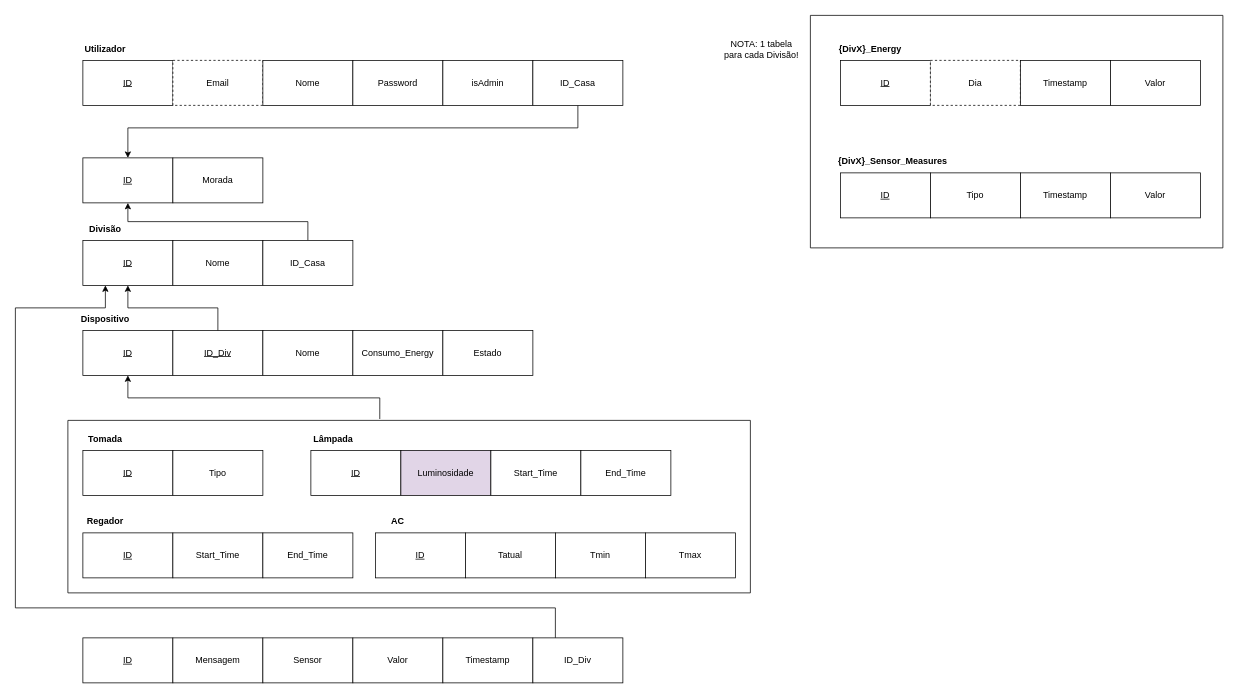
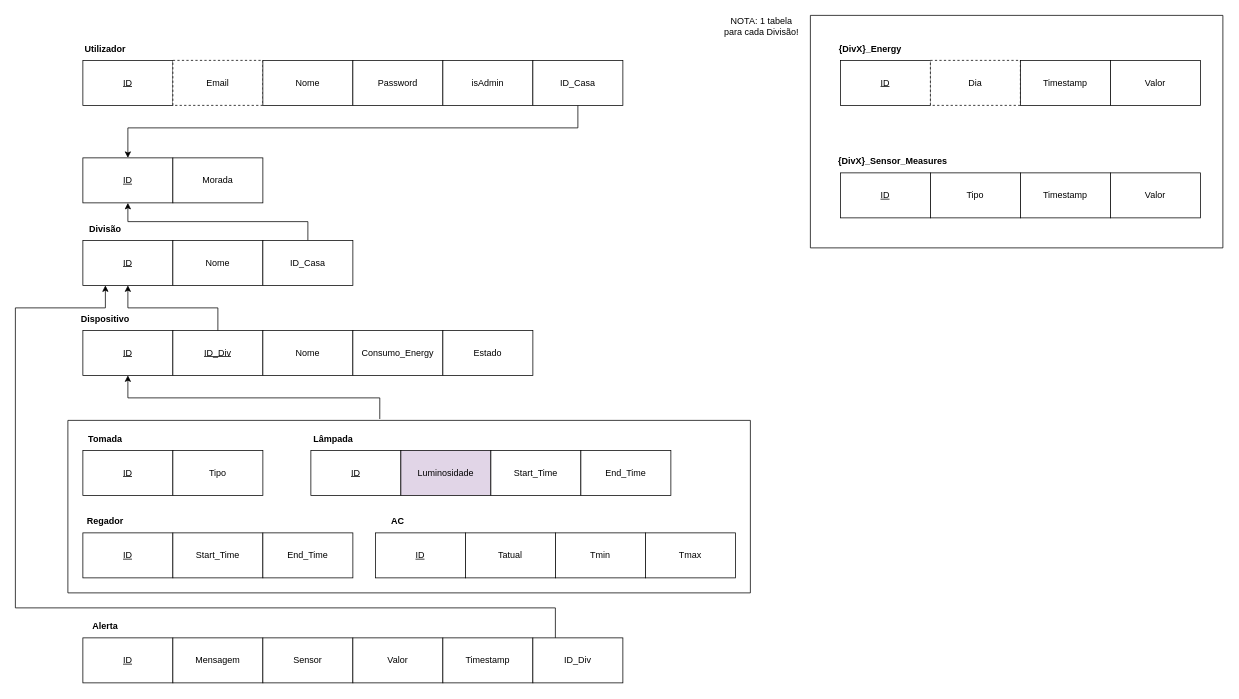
(762, 49) -> (762, 27)
none -> (105, 627)
